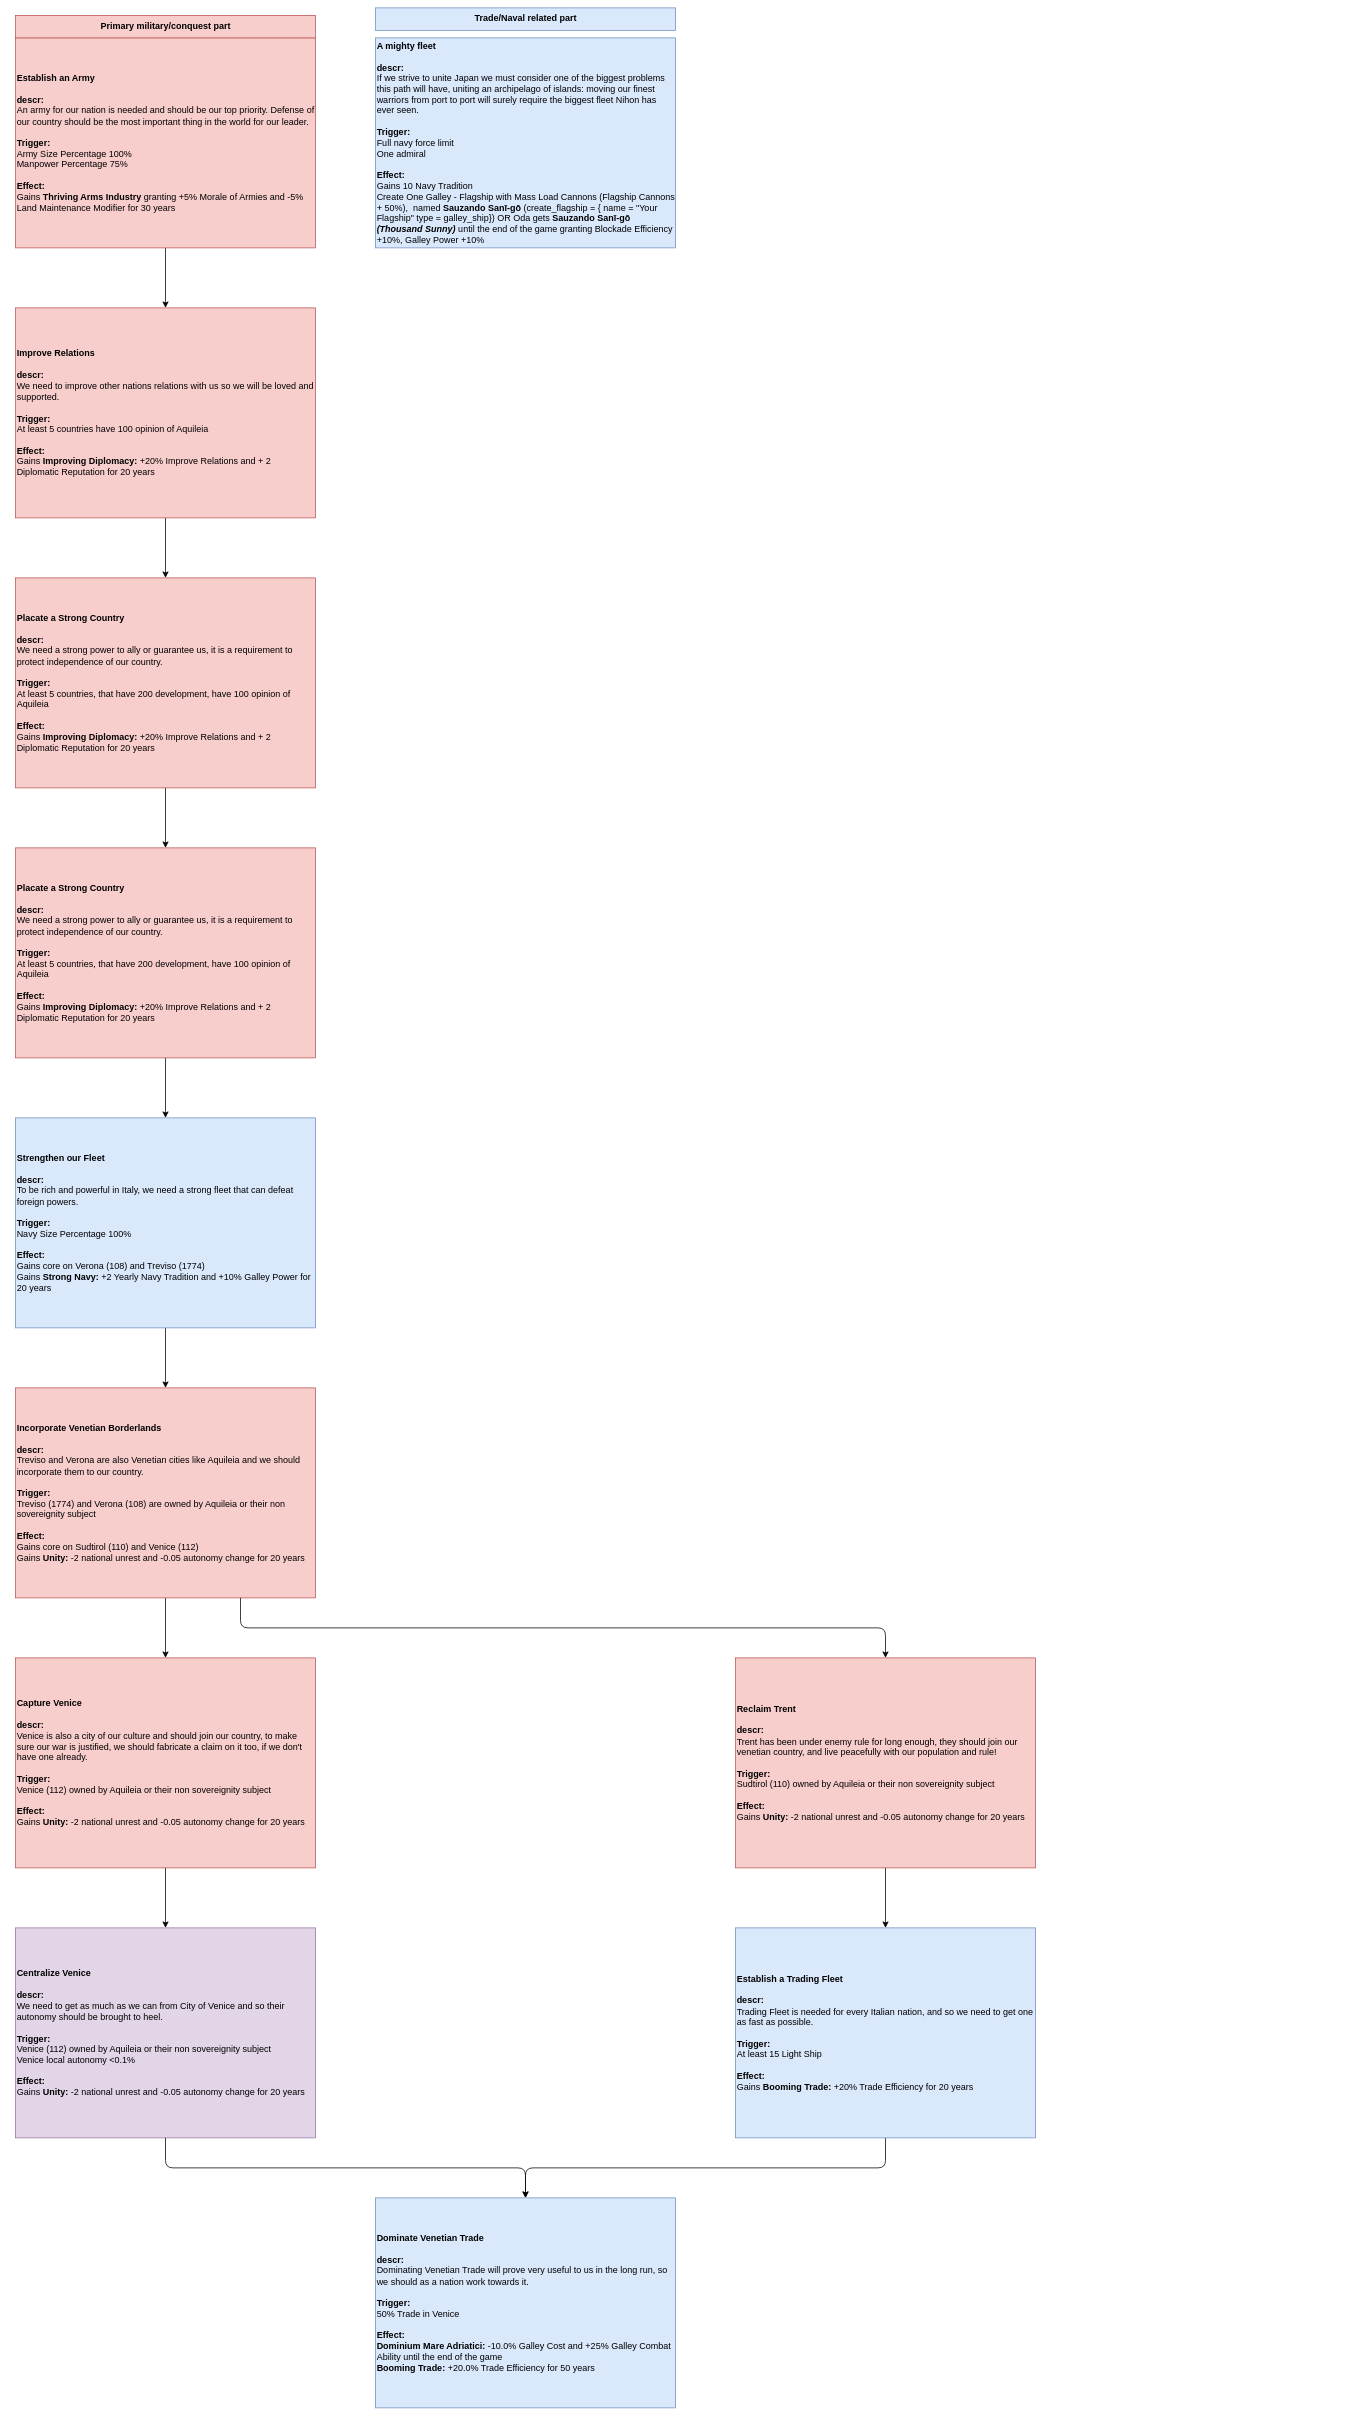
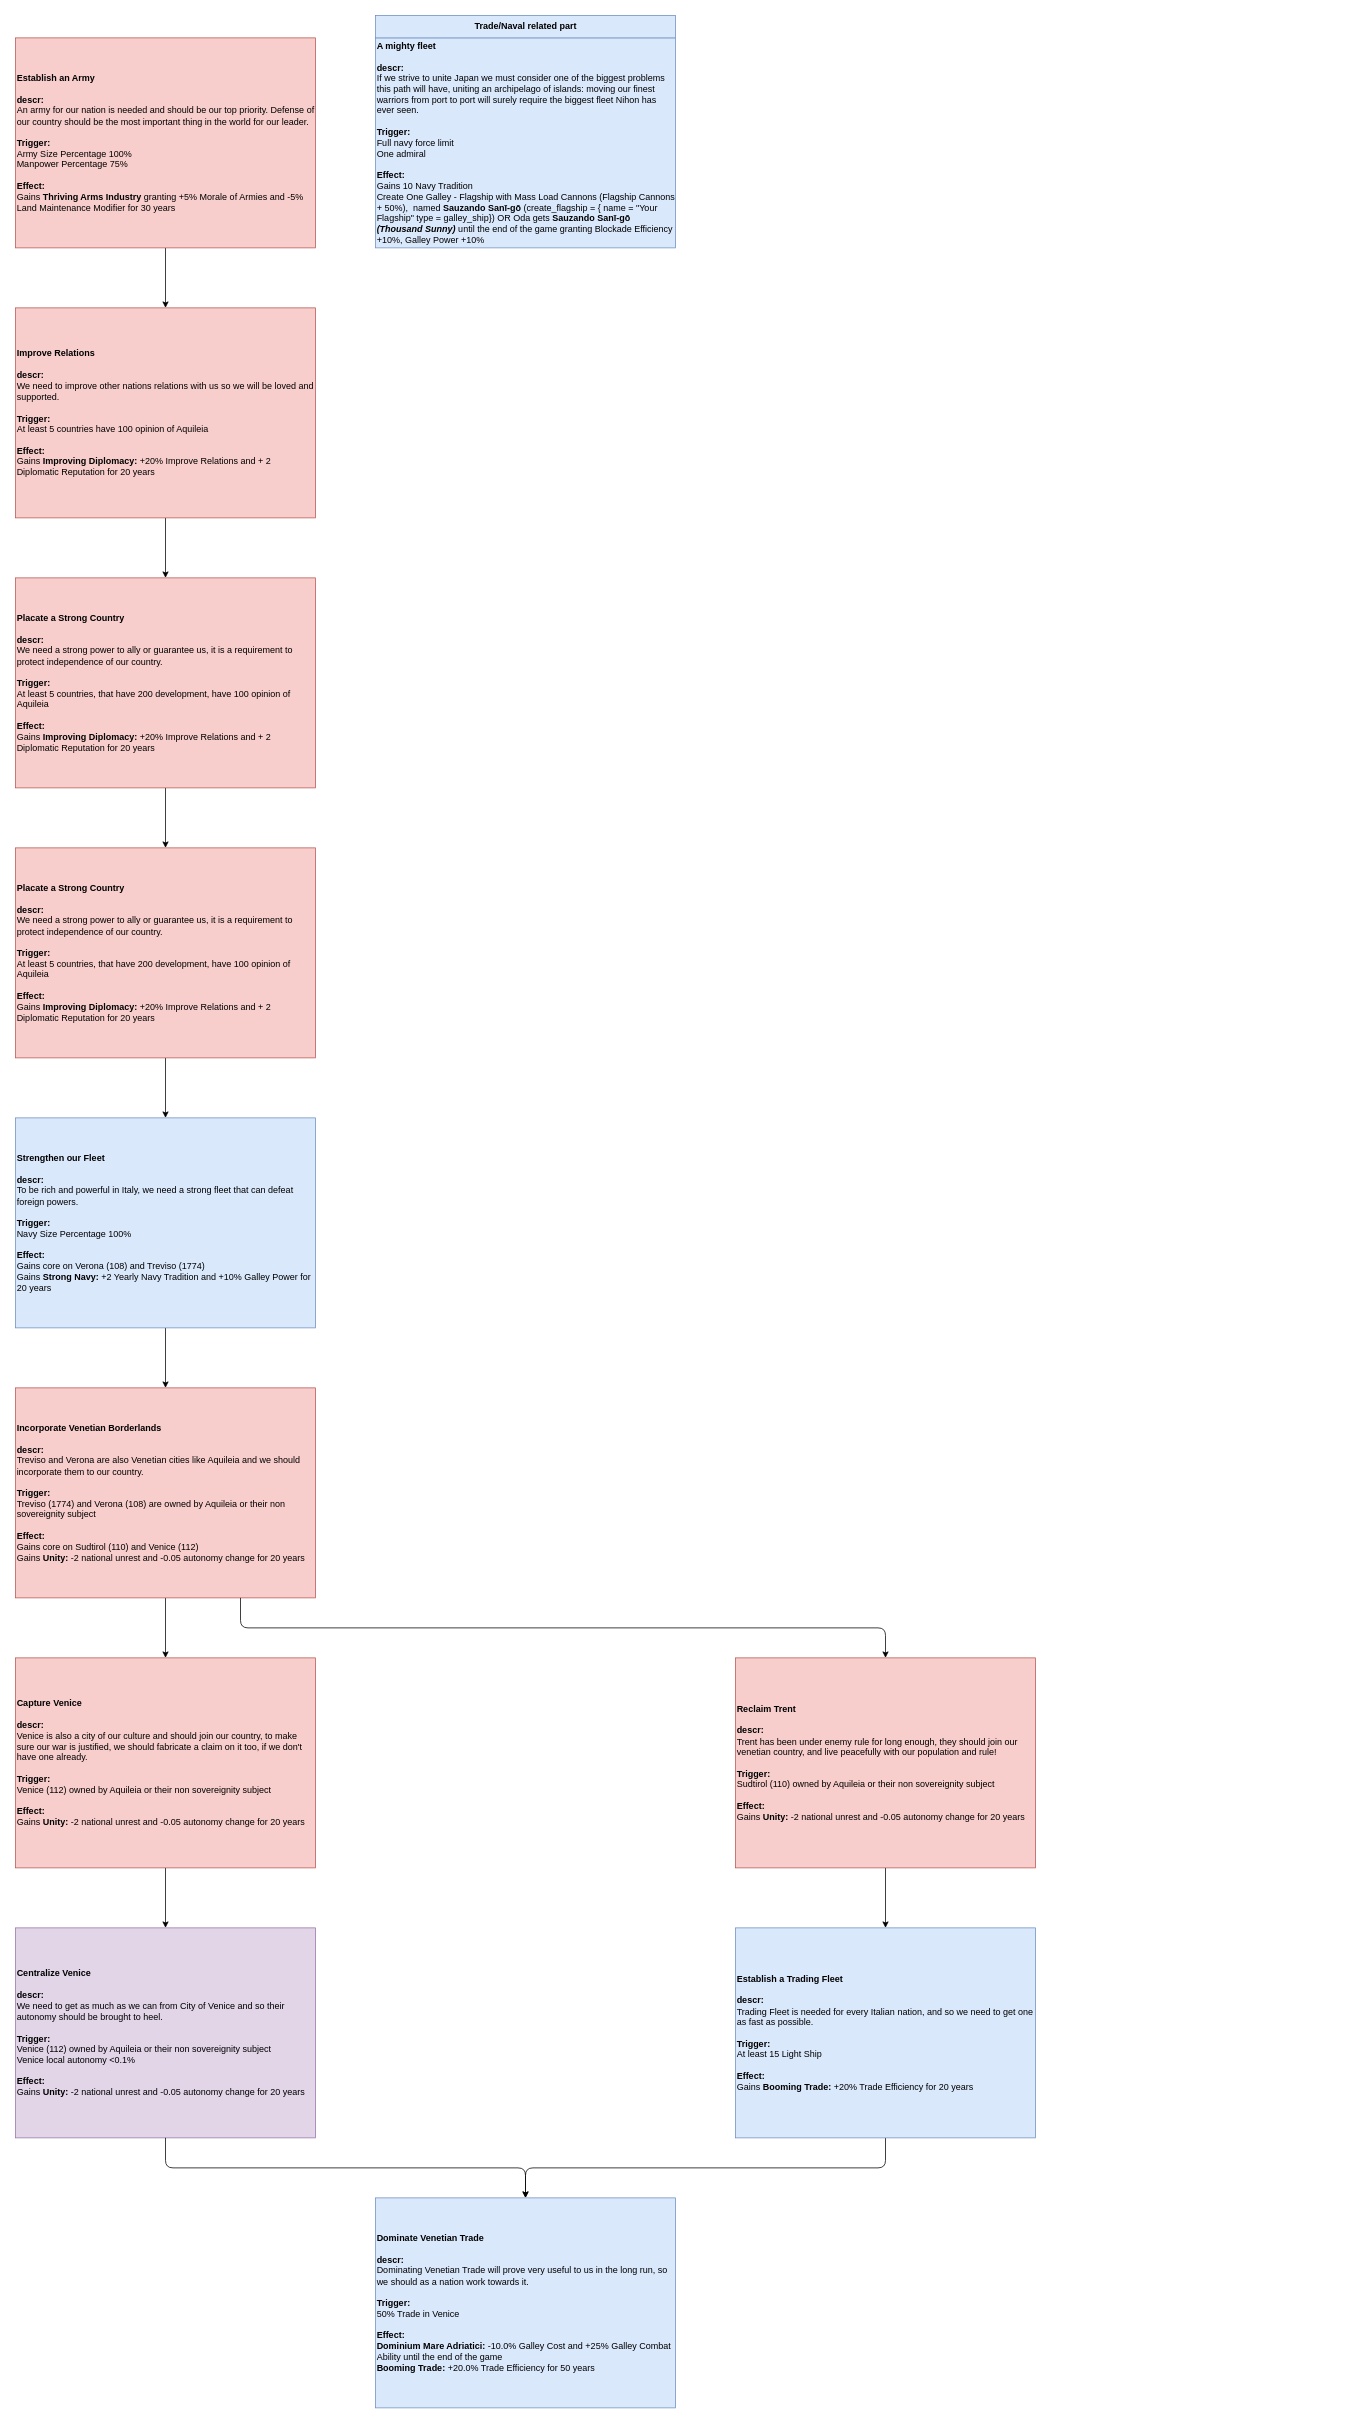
(525, 19) -> (525, 27)
(165, 27) -> none
